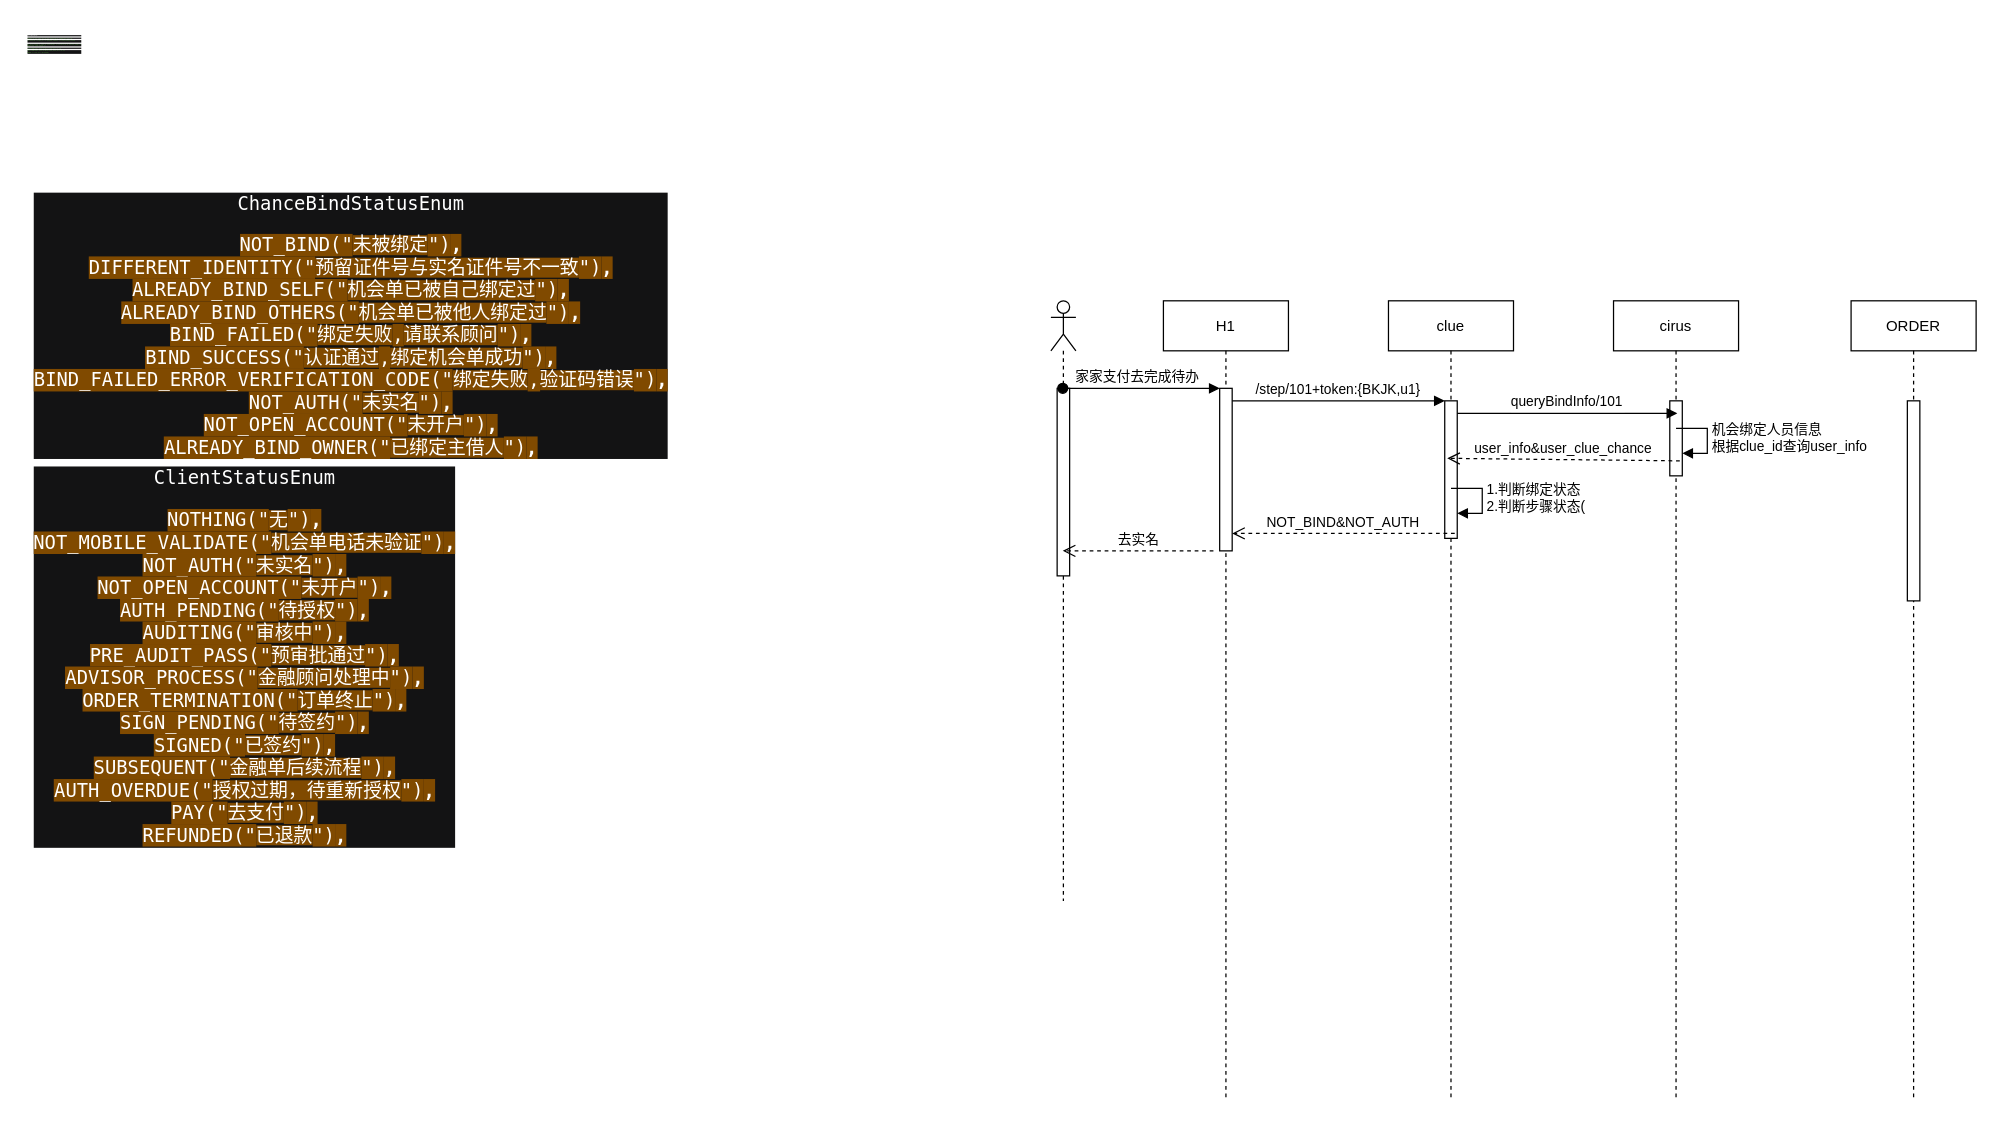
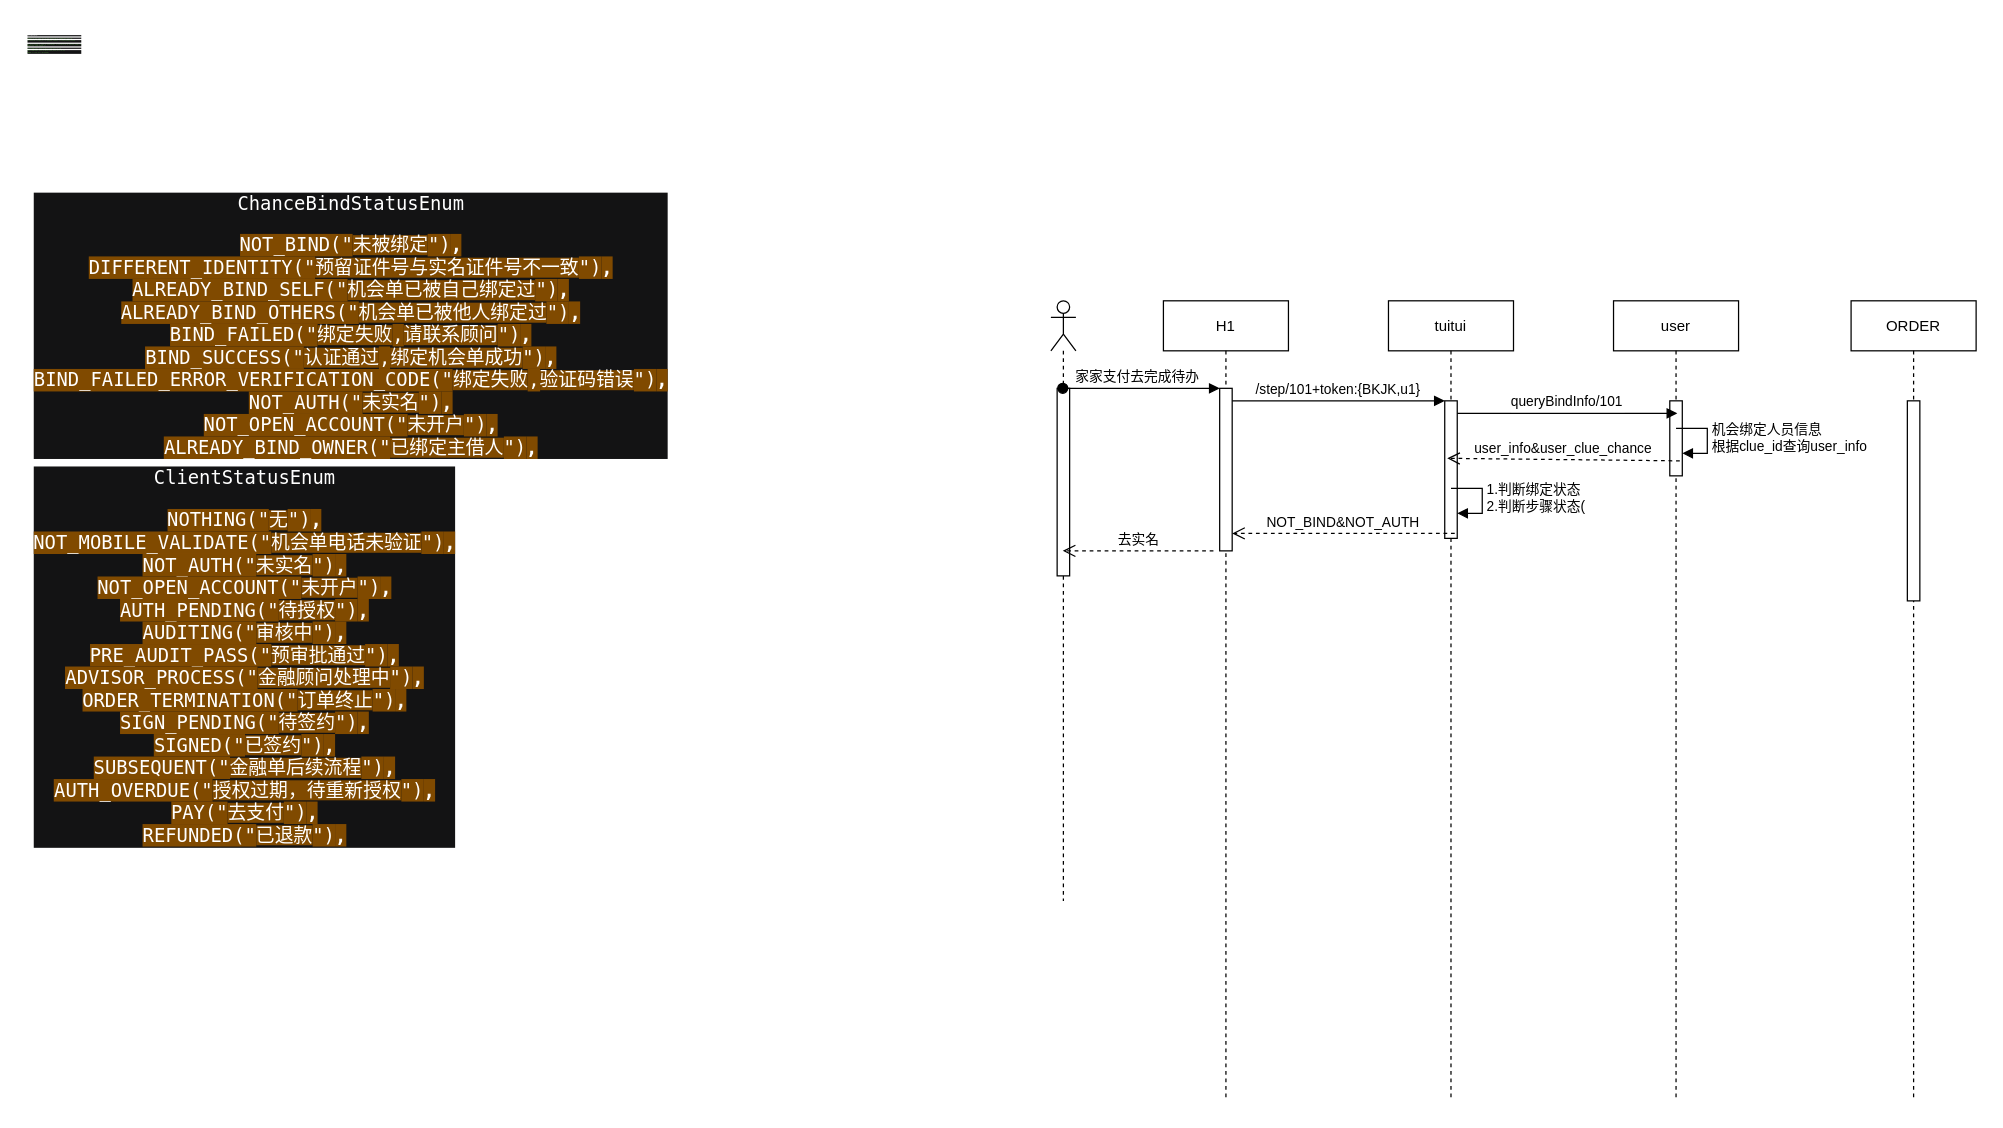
(1450, 326) -> (1450, 326)
(1675, 326) -> (1675, 326)
